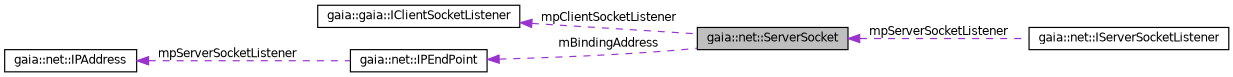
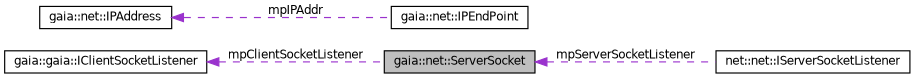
(1129, 39) -> (813, 62)
(227, 54) -> (296, 11)
(598, 55) -> none
